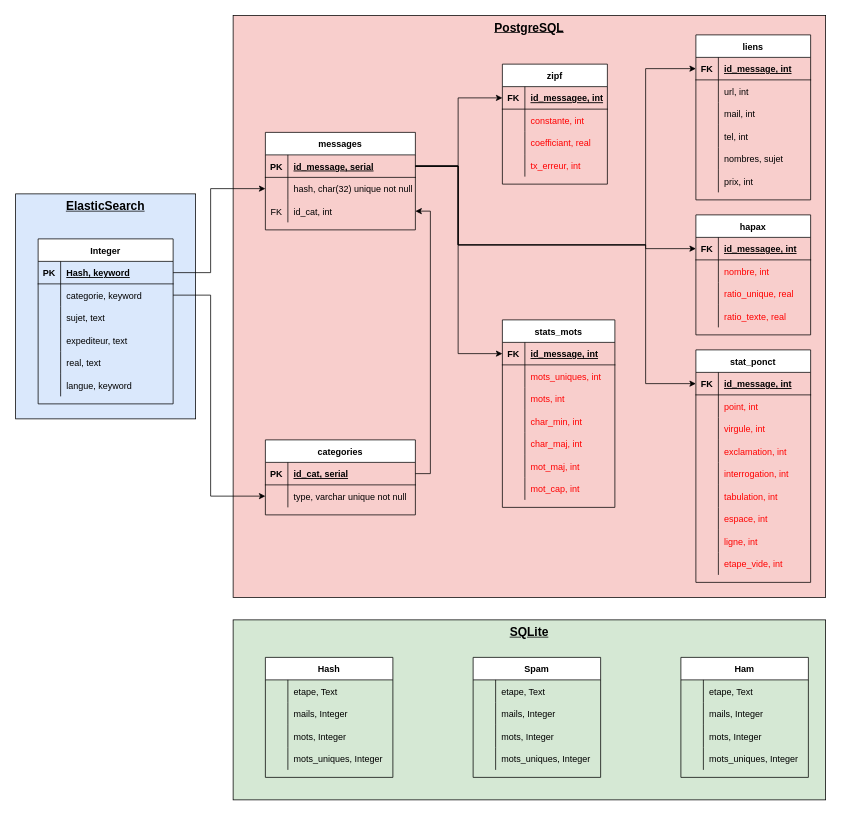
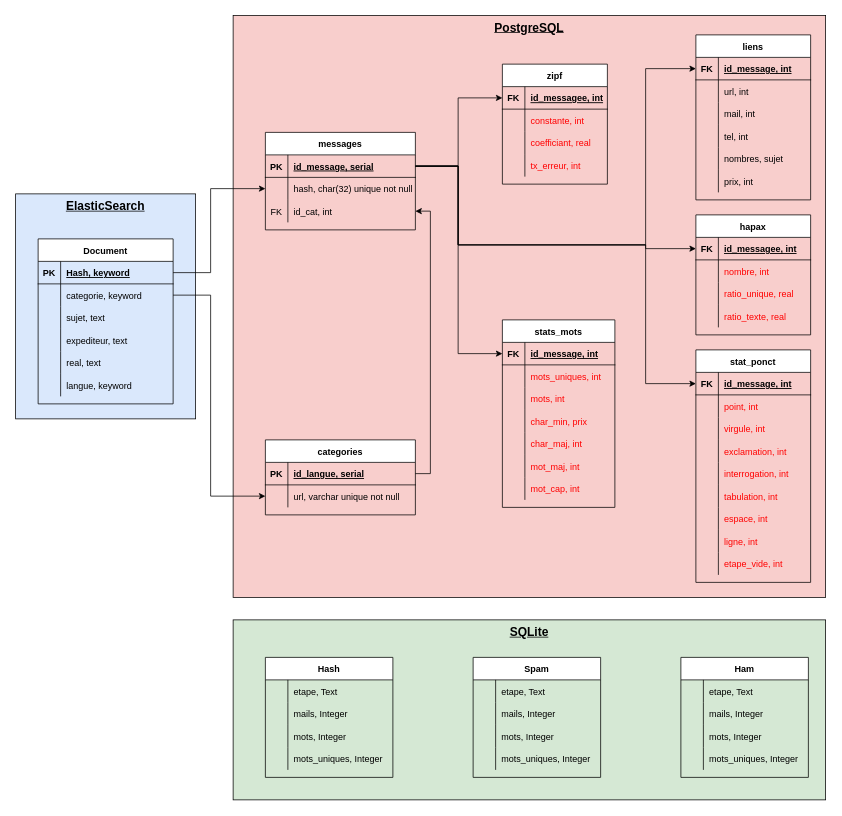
(105, 251) -> (105, 251)
(558, 422) -> (561, 422)
(323, 474) -> (329, 474)
(357, 497) -> (353, 497)
